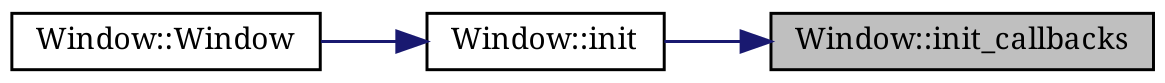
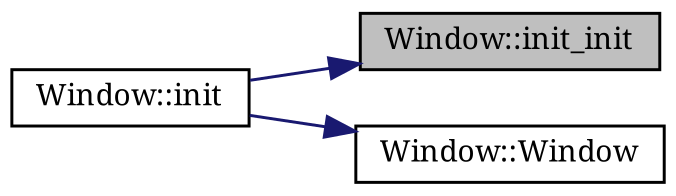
(359, 42) -> (287, 121)
(962, 42) -> (510, 42)
